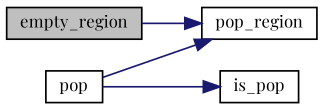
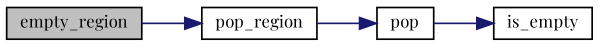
(149, 61) -> (338, 23)
(259, 87) -> (543, 23)
